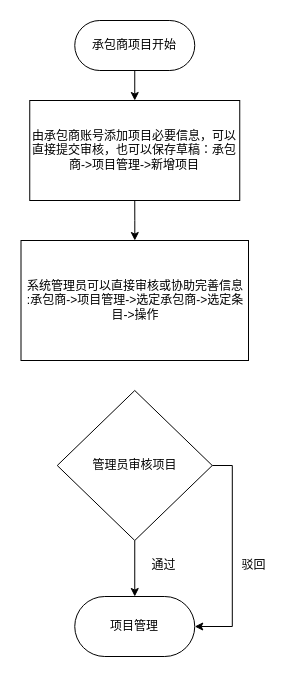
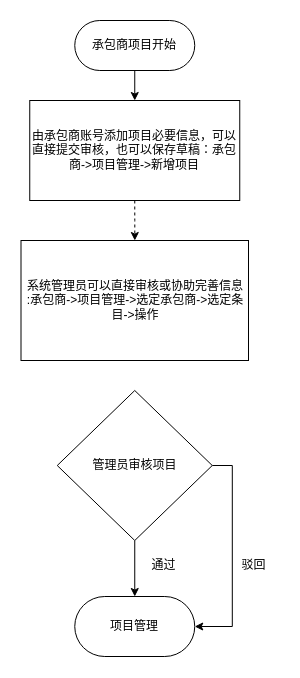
(135, 216) -> (135, 216)
